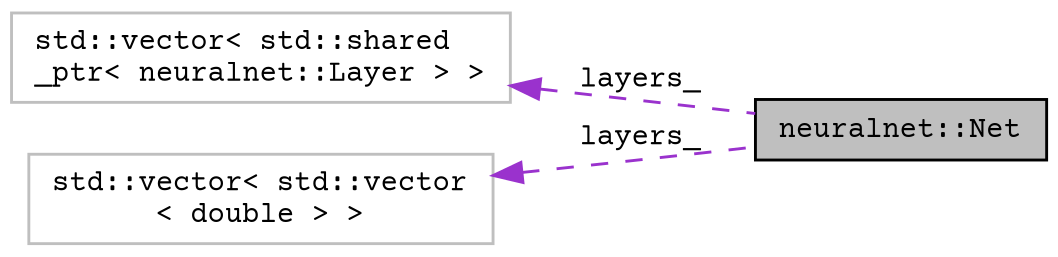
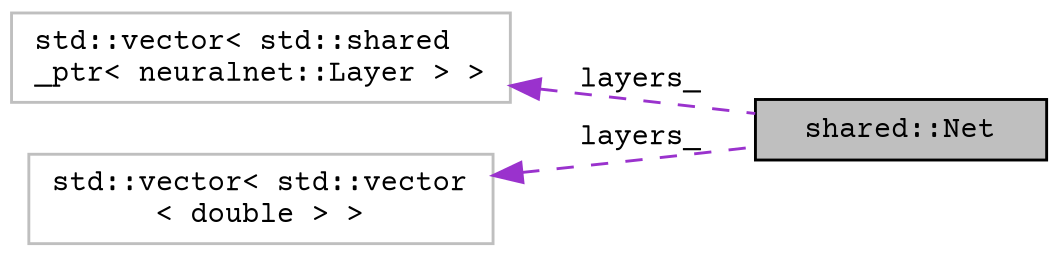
(901, 130) -> (901, 130)
